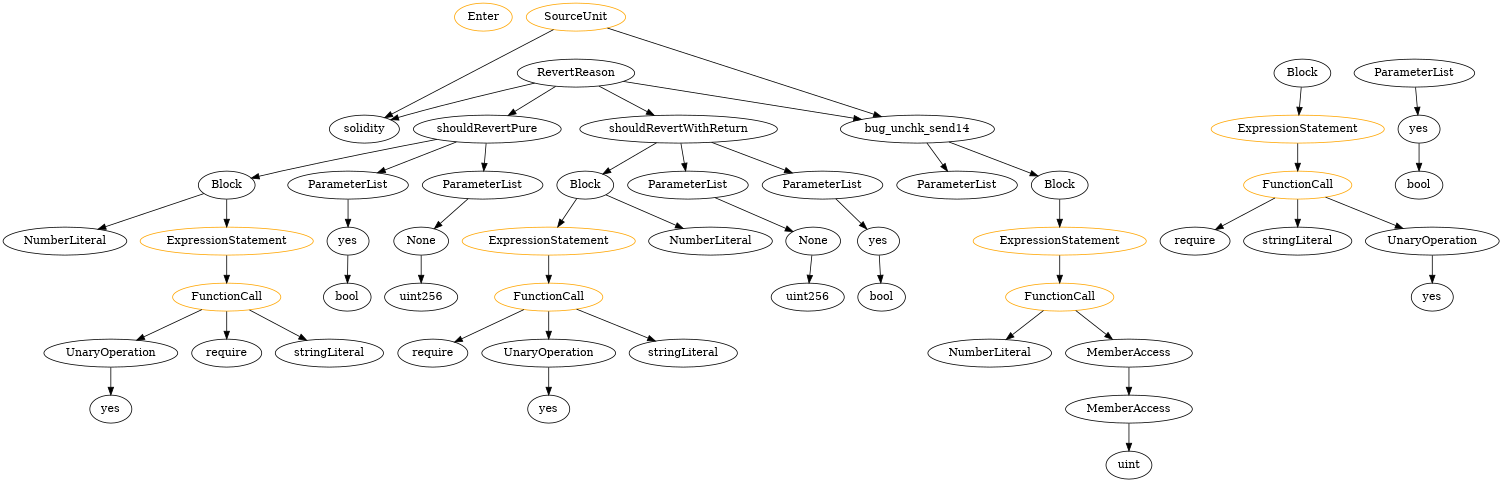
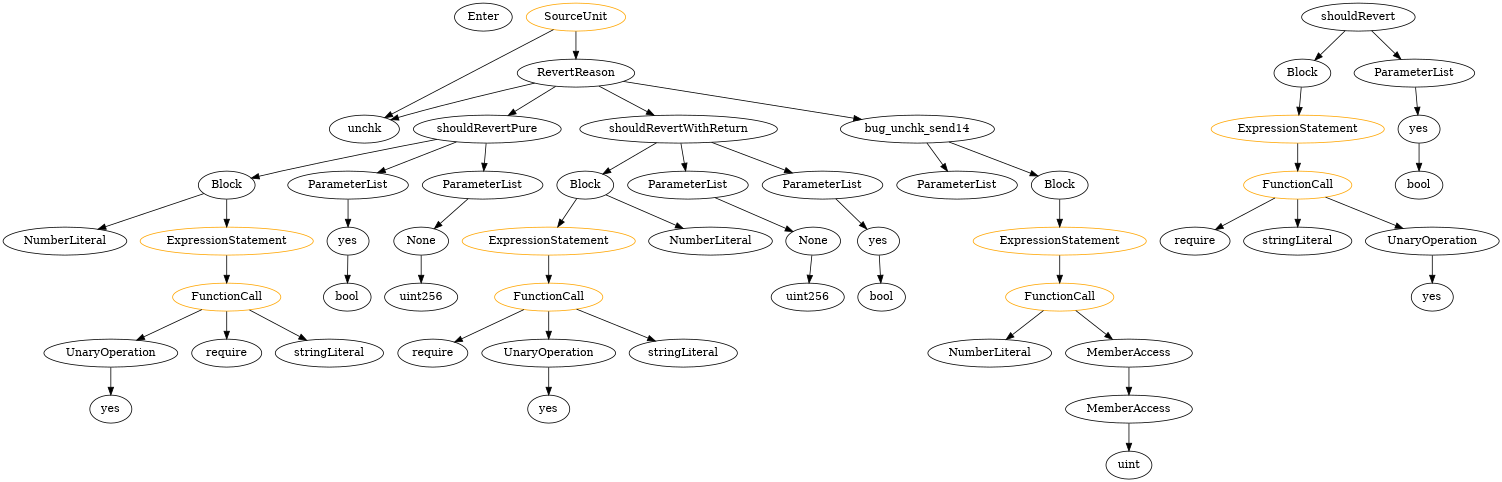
(483, 17) -> (483, 17)
none -> (1358, 17)
(741, 71) -> (576, 41)
(364, 129) -> (364, 129)
